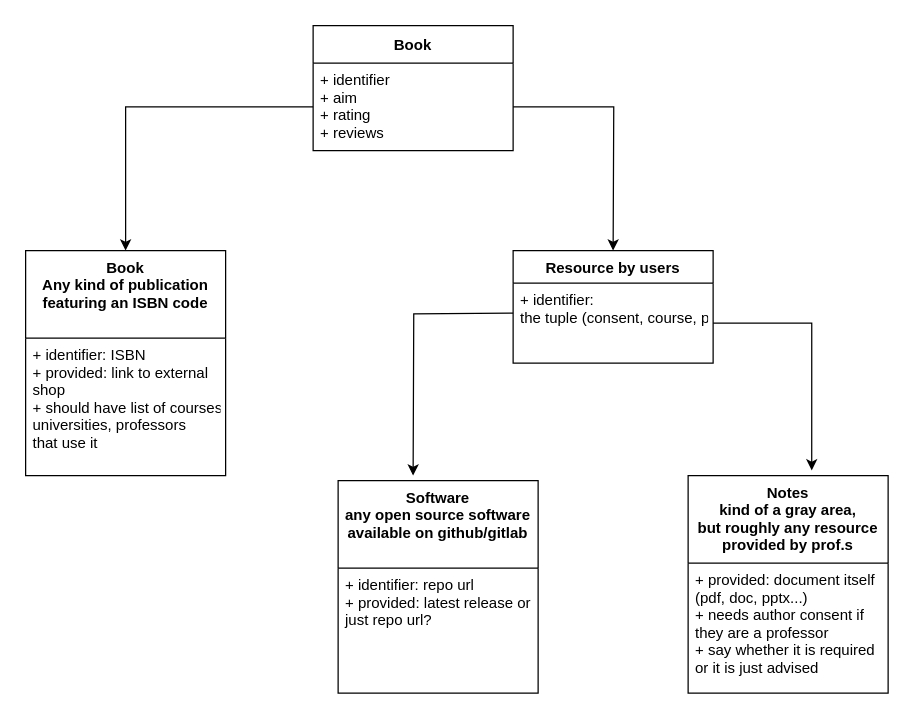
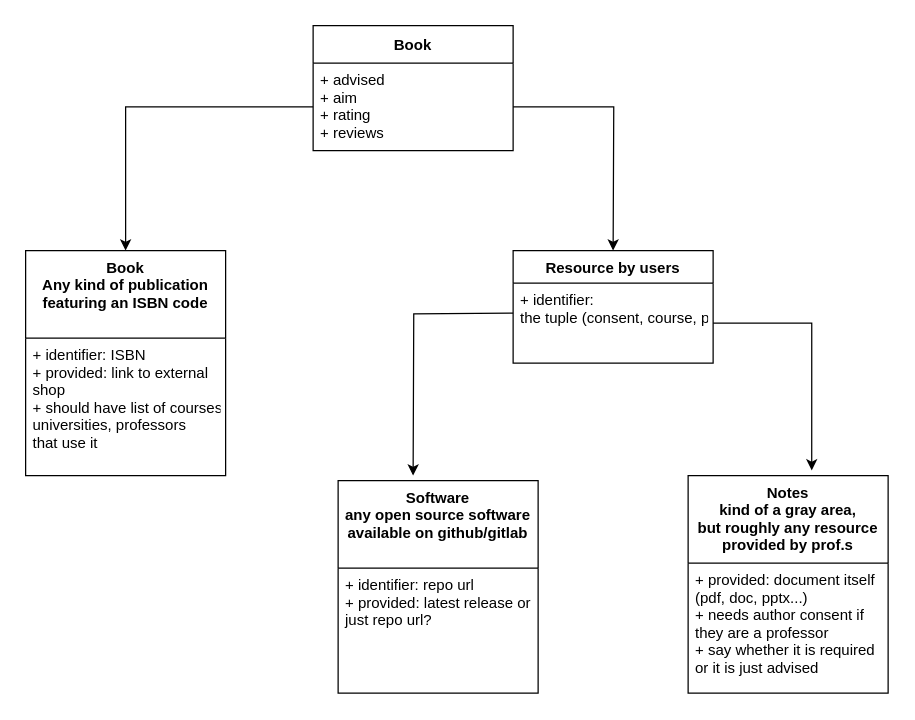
(363, 80) -> (354, 80)
